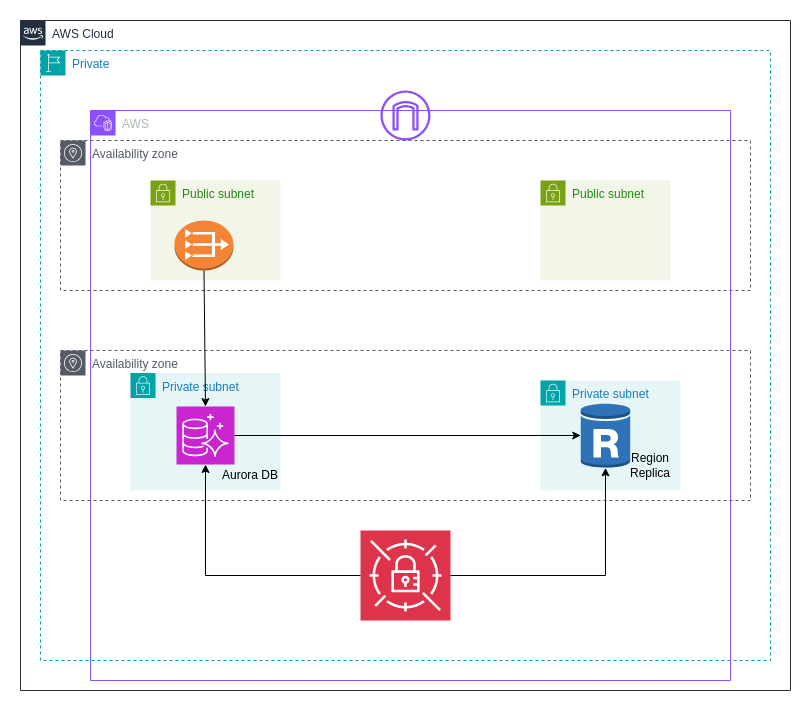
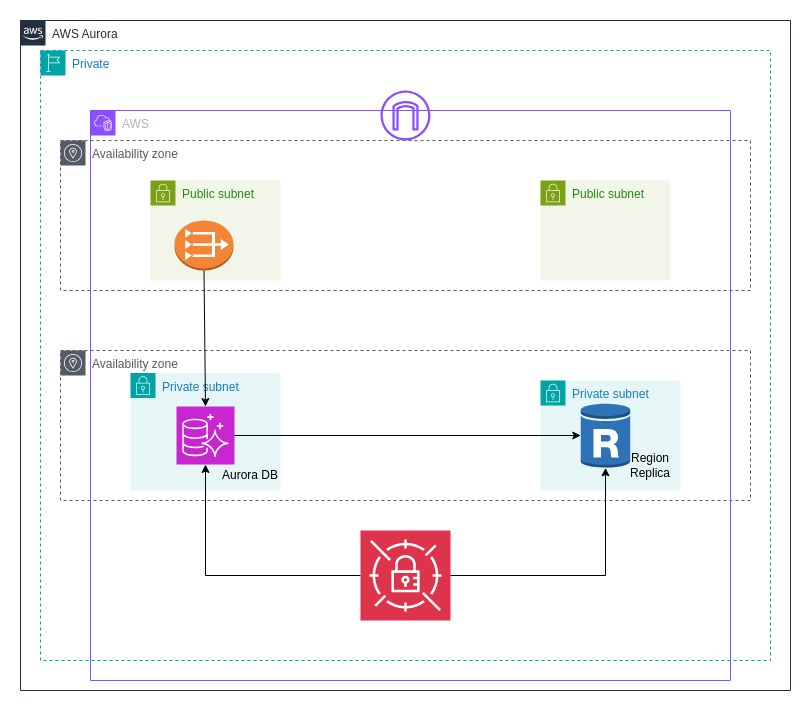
(80, 35) -> (85, 35)
